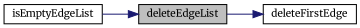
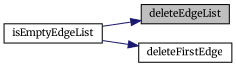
(240, 14) -> (115, 42)
